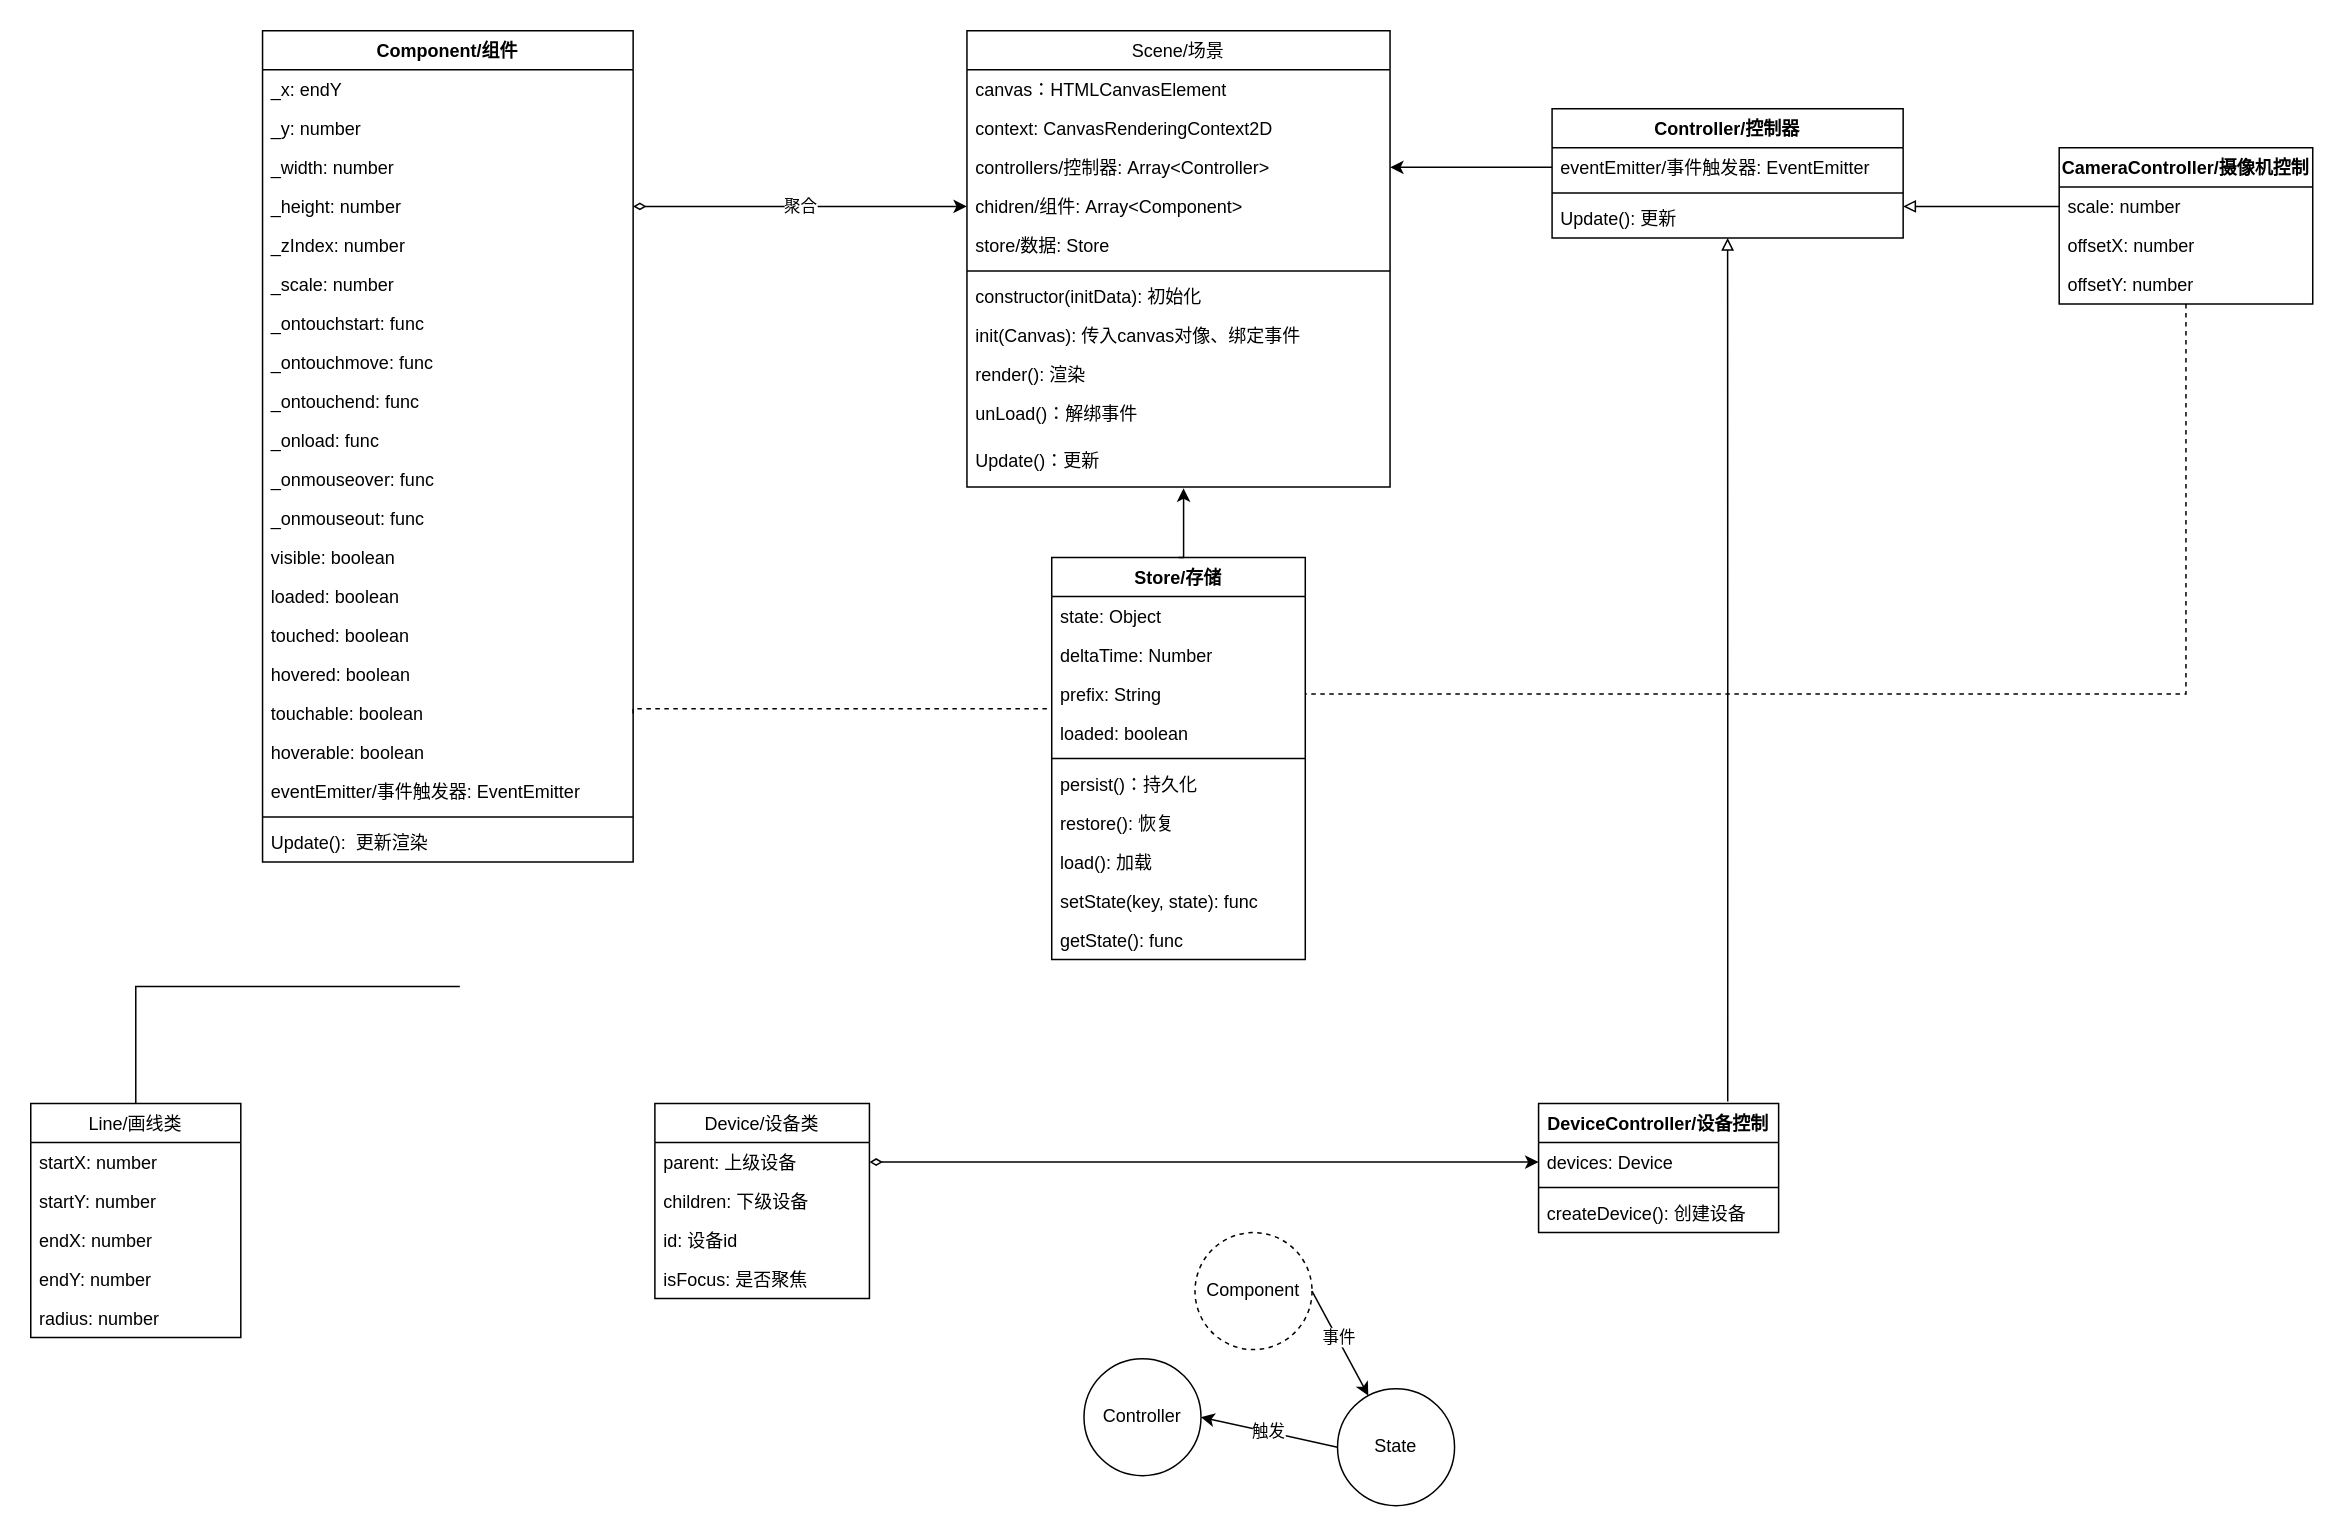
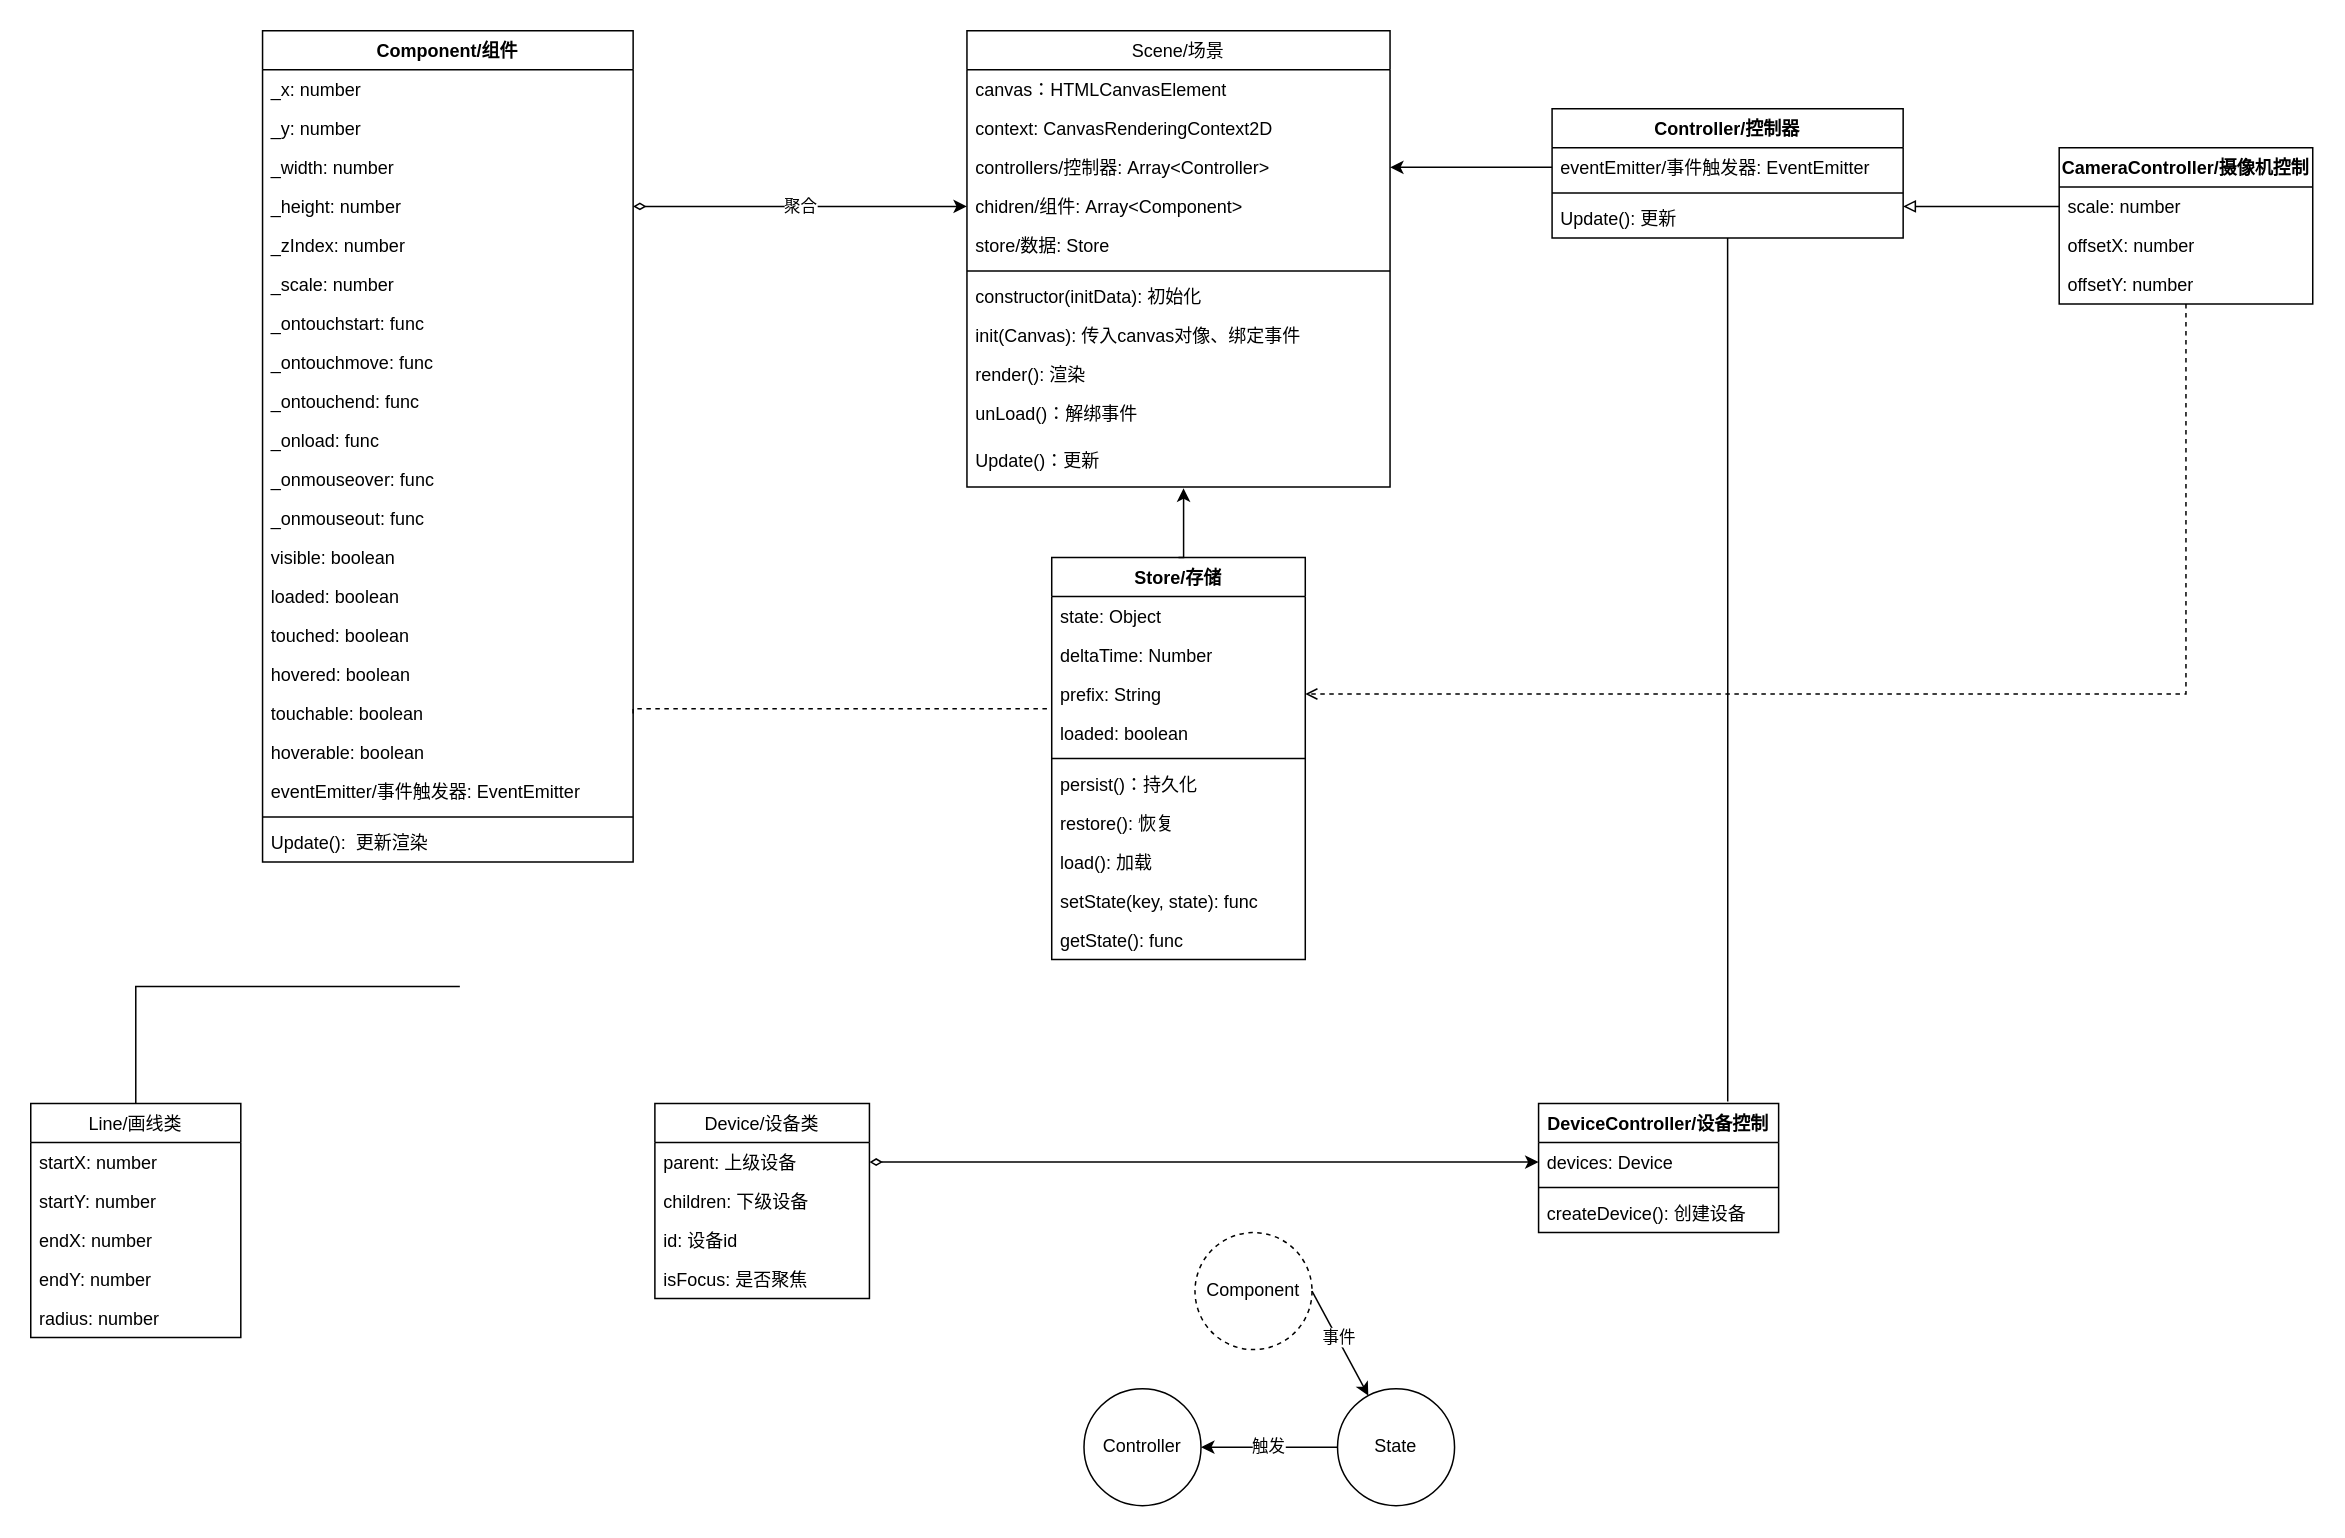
(306, 90) -> (316, 90)
(1727, 251) -> (1727, 245)
(1310, 694) -> (1312, 694)
(1142, 1417) -> (1142, 1447)
